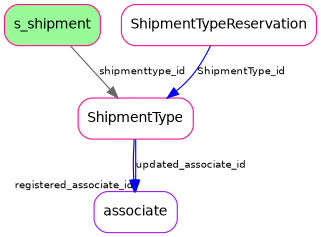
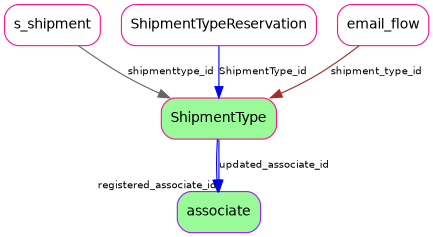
(52, 25) -> (52, 25)
none -> (383, 25)
(136, 119) -> (219, 119)
(136, 212) -> (219, 212)
